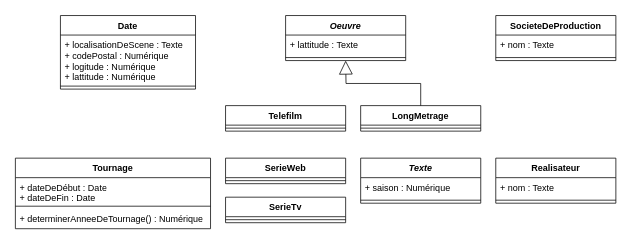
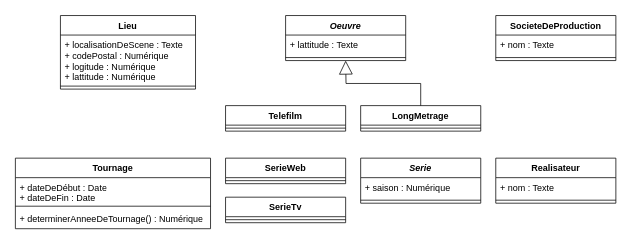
(128, 26) -> (128, 26)
(420, 169) -> (420, 169)
